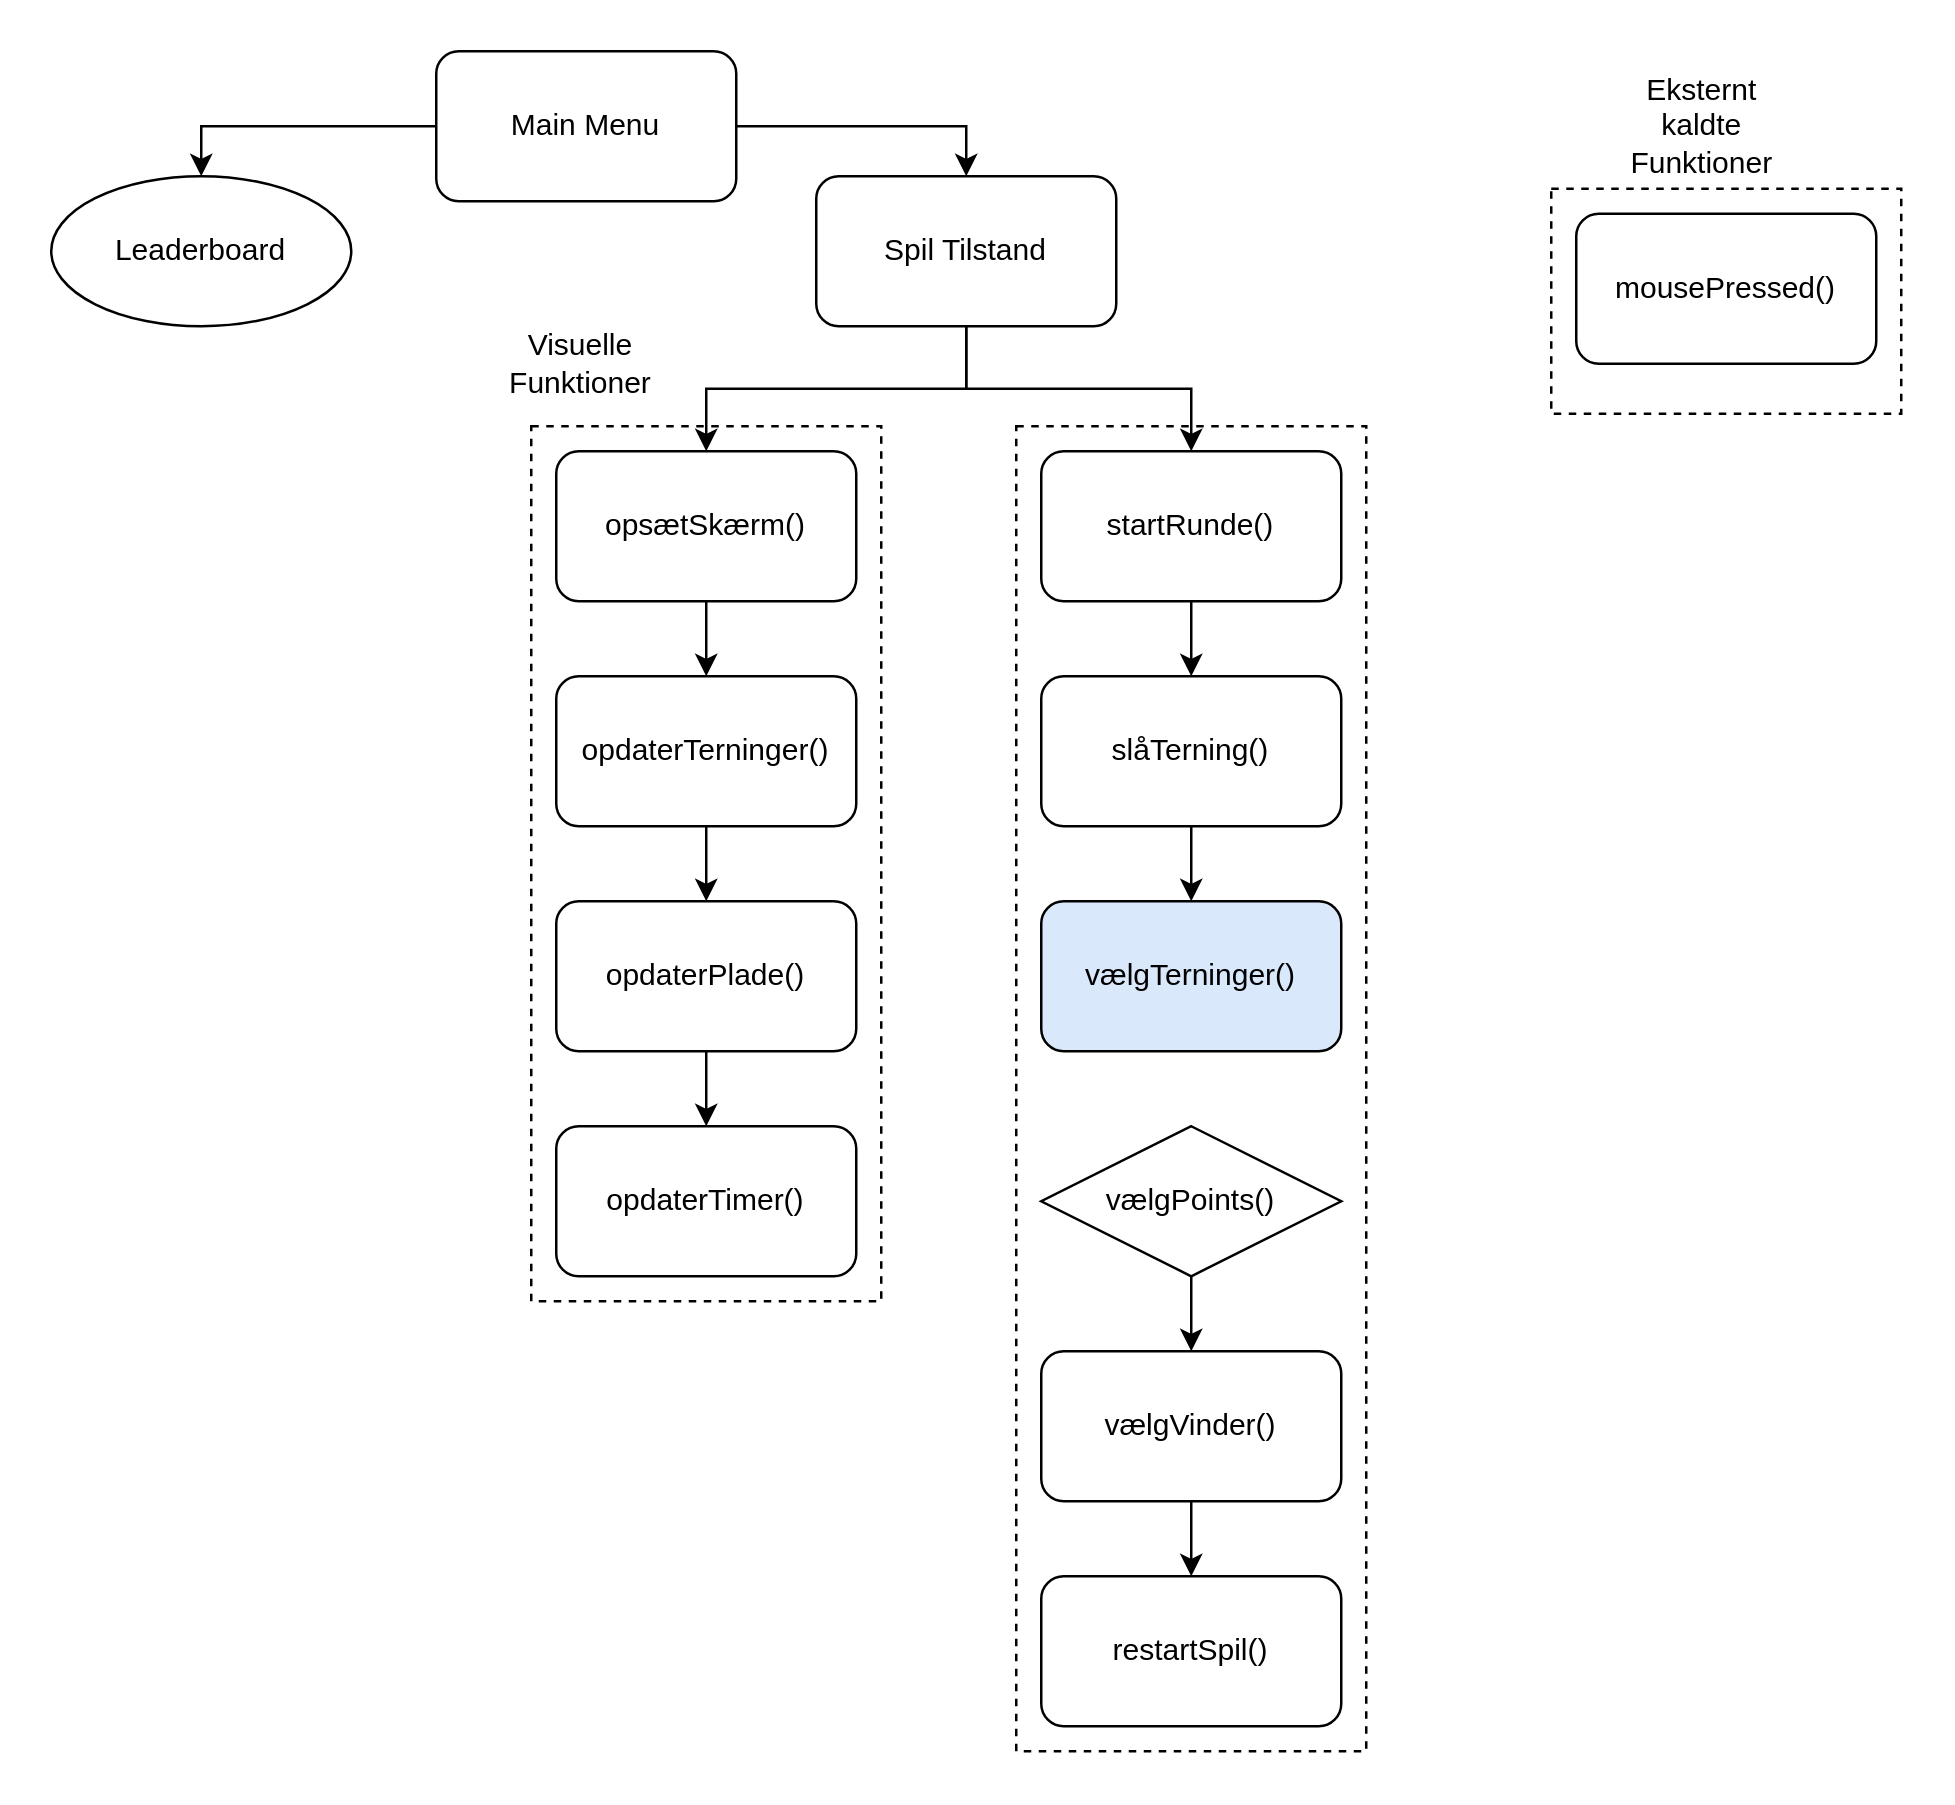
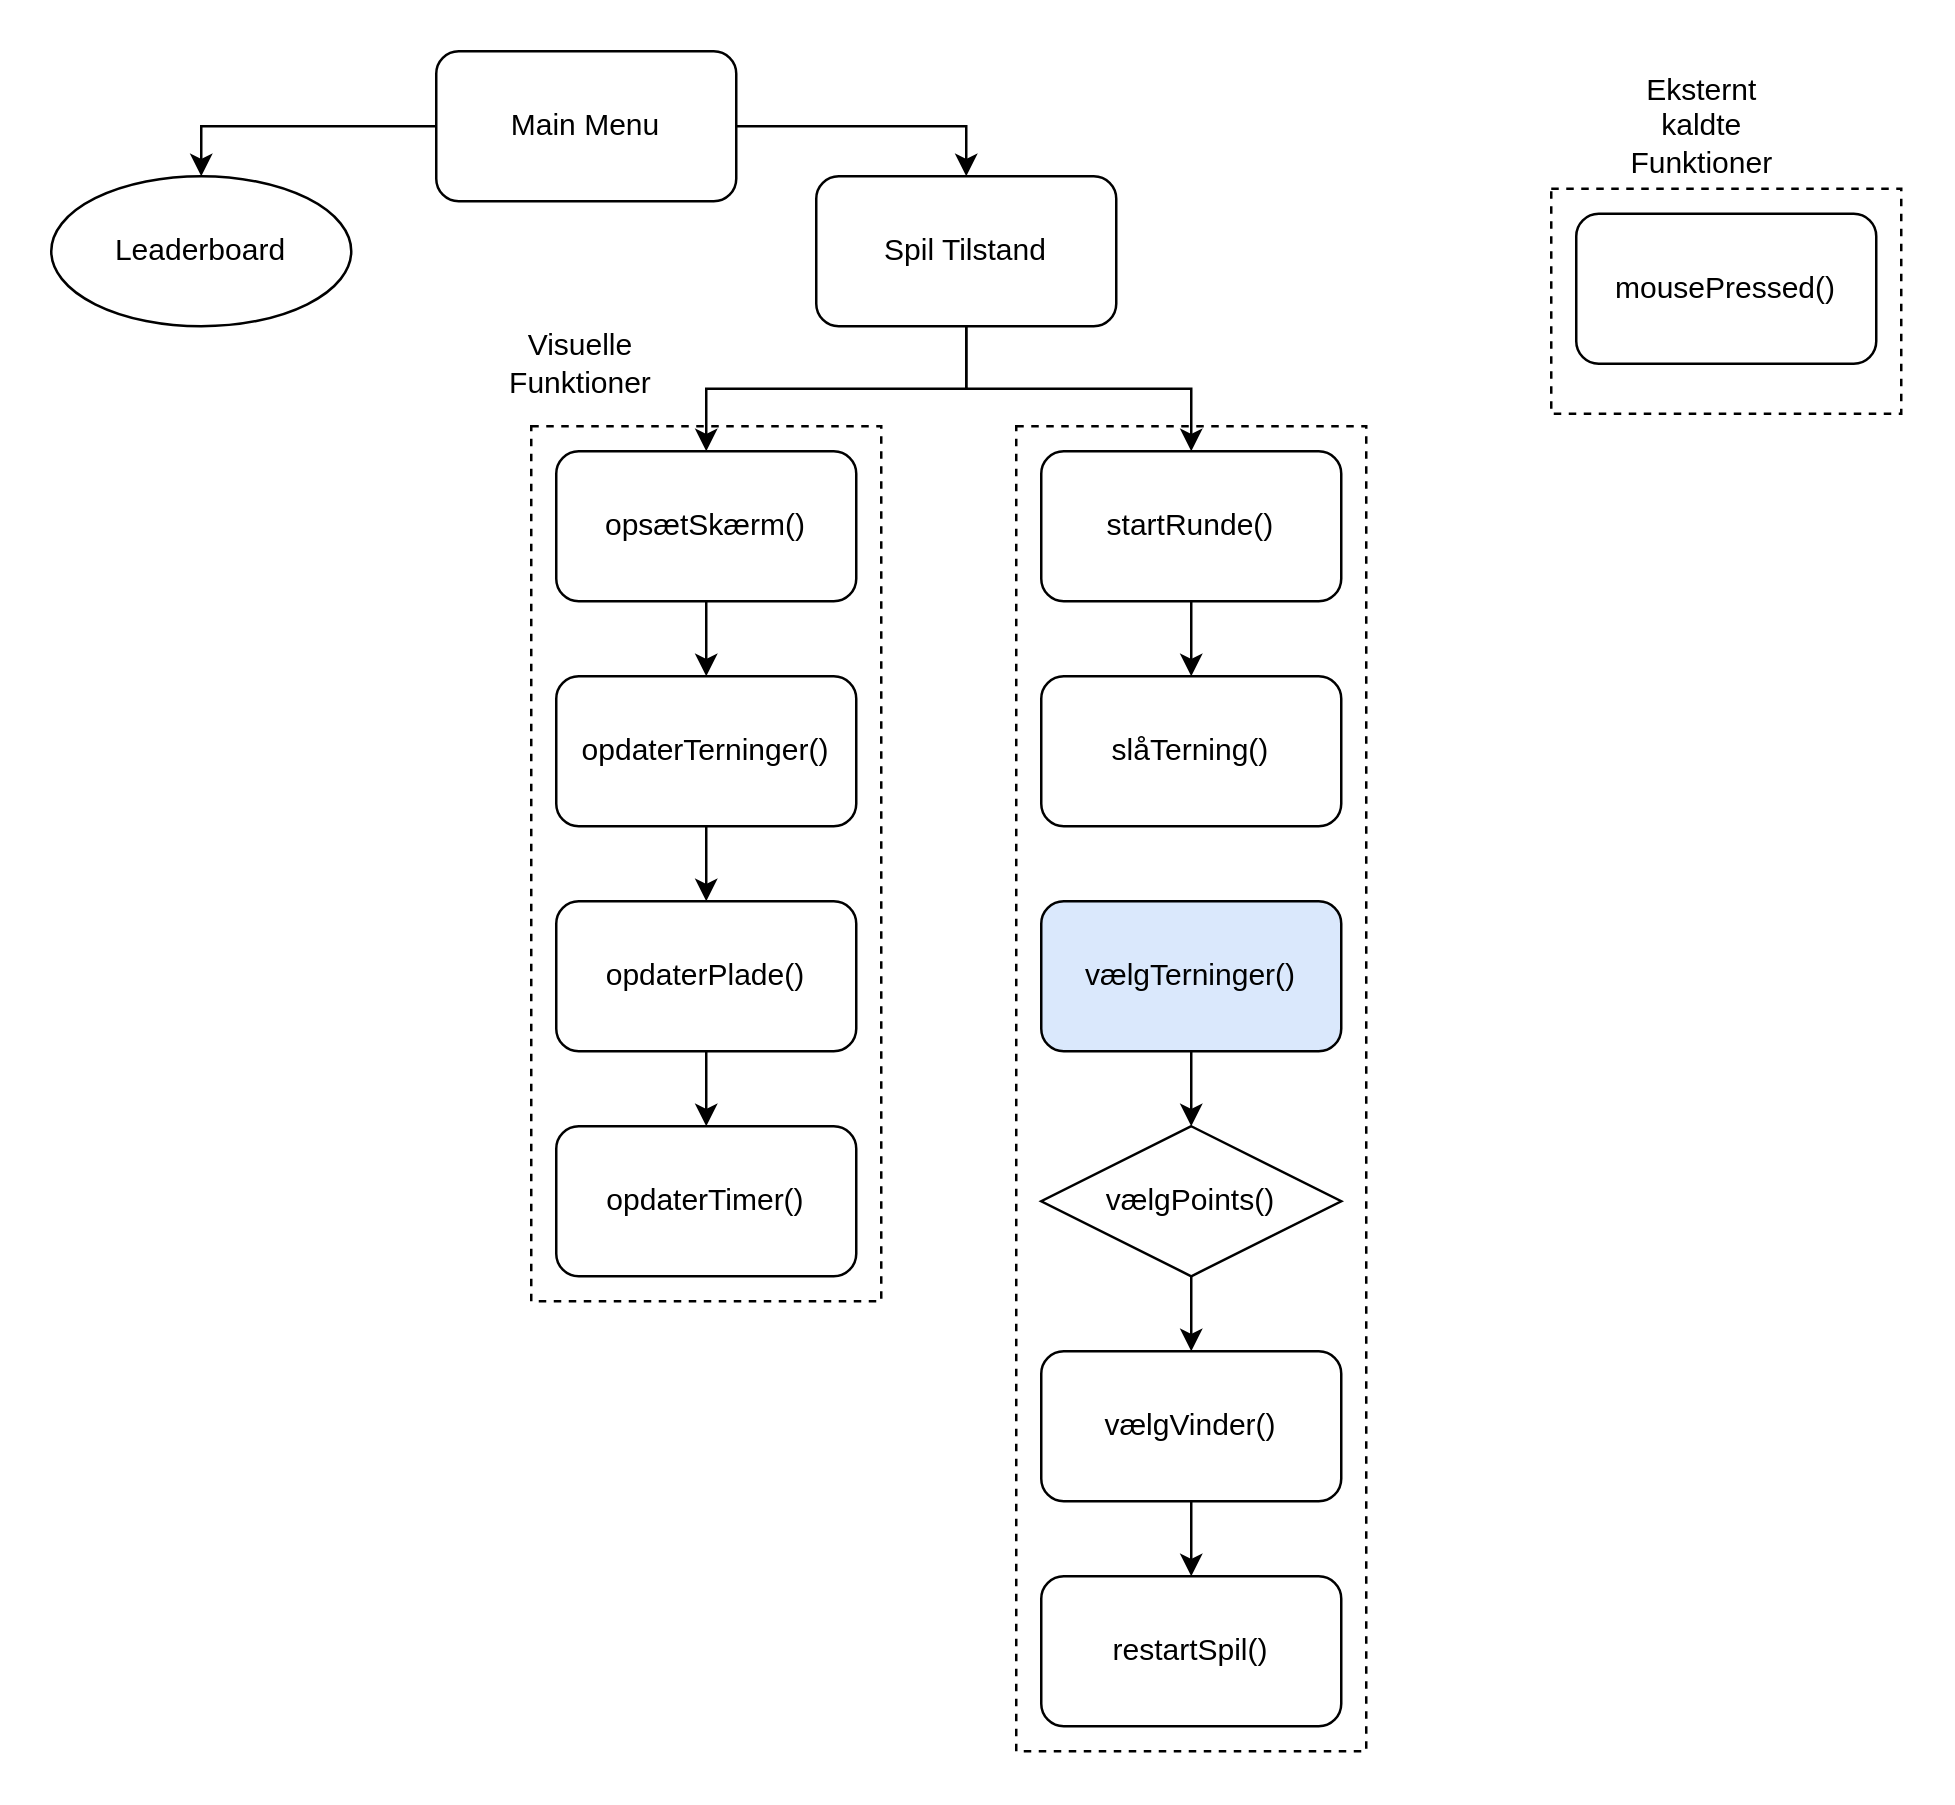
(1191, 872) -> none
none -> (1191, 1080)
